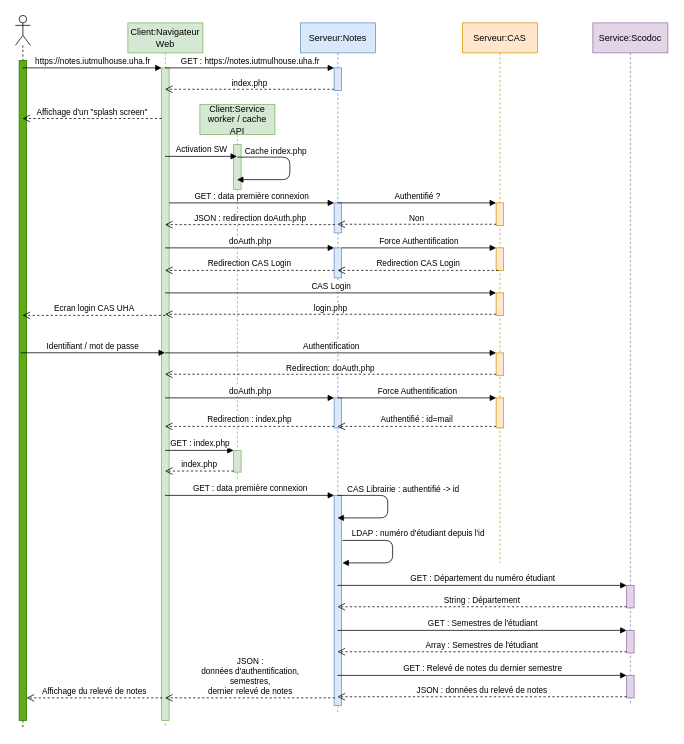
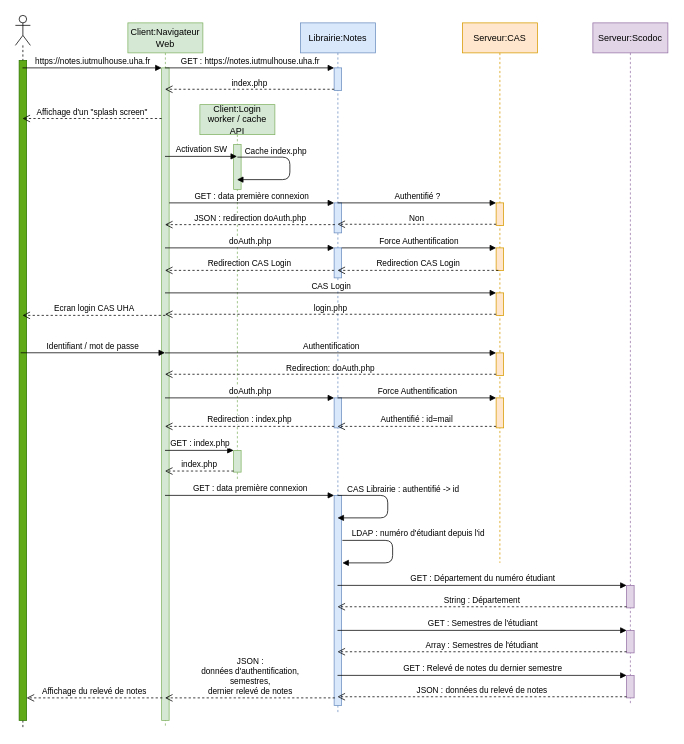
(338, 38) -> (338, 38)
(630, 38) -> (630, 38)
(237, 120) -> (237, 120)
